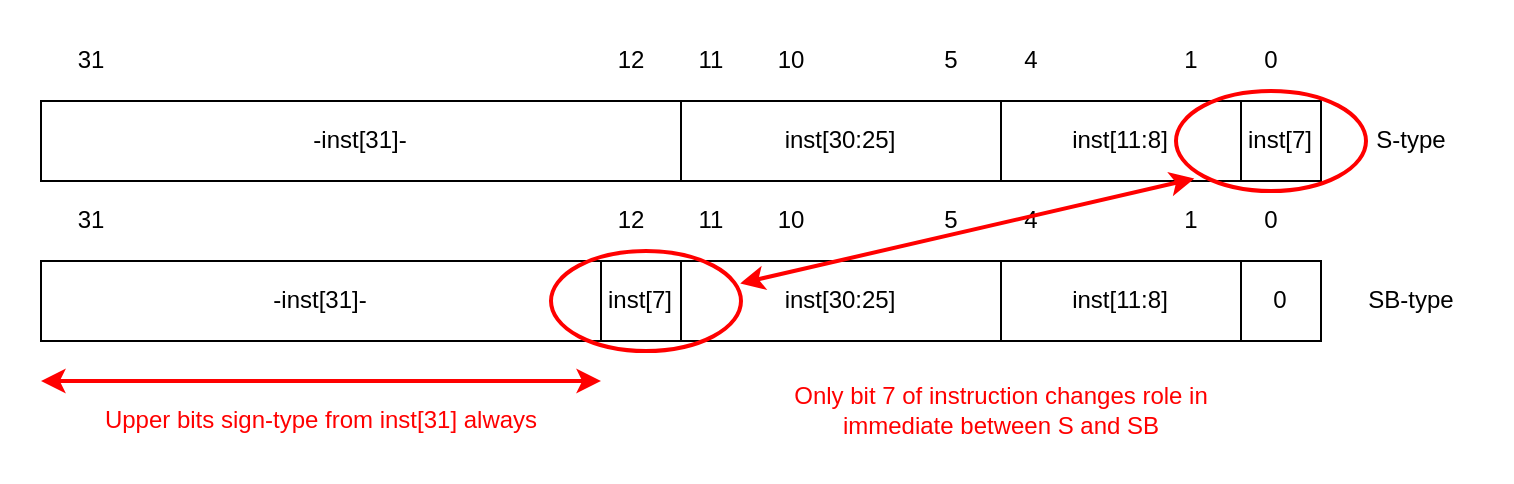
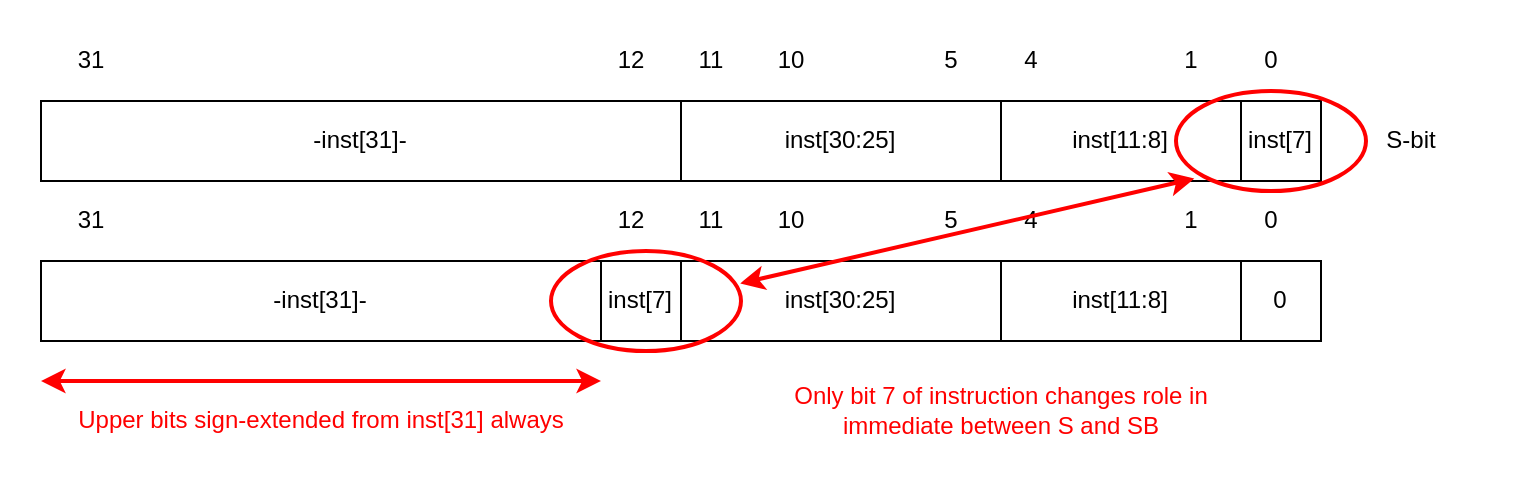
(1412, 141) -> (1412, 141)
(1411, 301) -> none
(322, 421) -> (322, 421)
